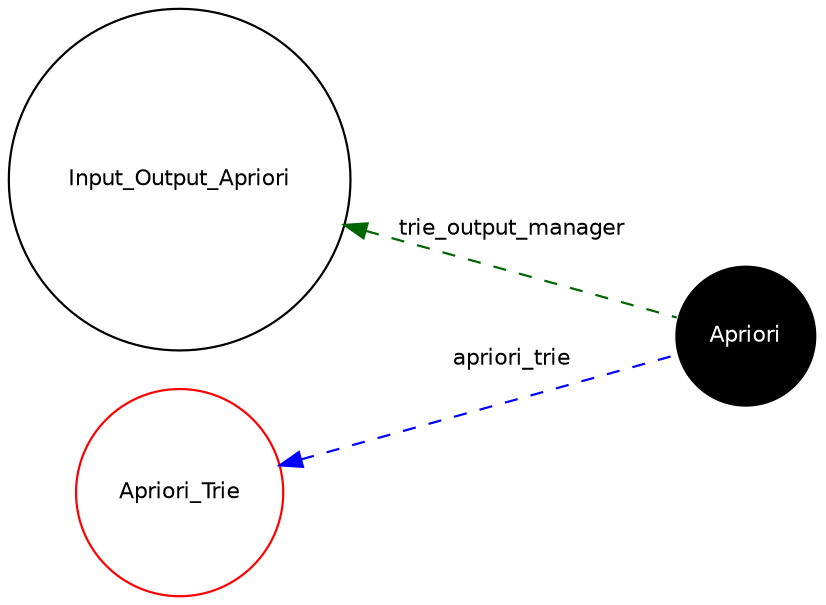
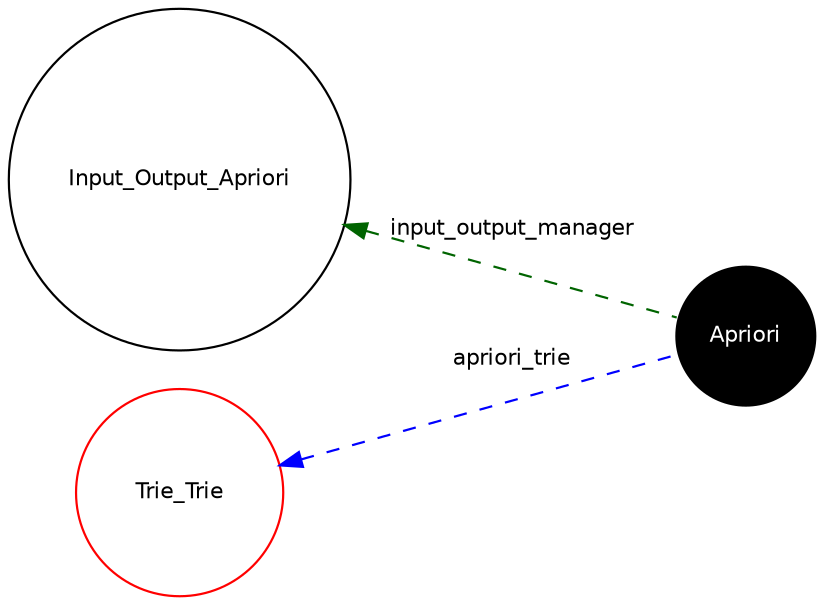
(512, 229) -> (512, 229)
(180, 493) -> (180, 493)
